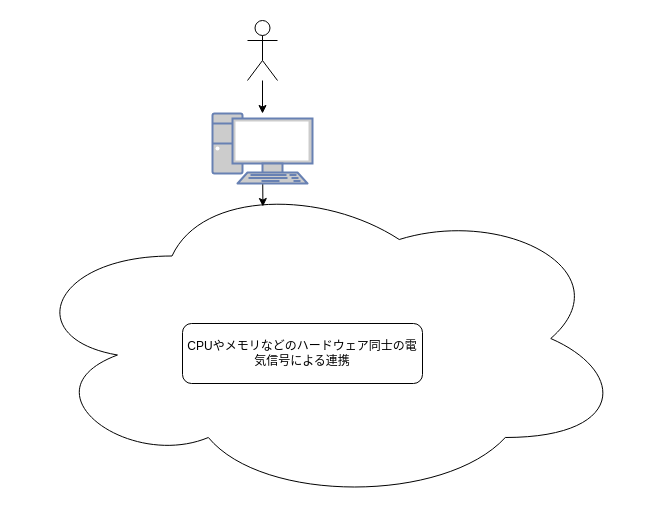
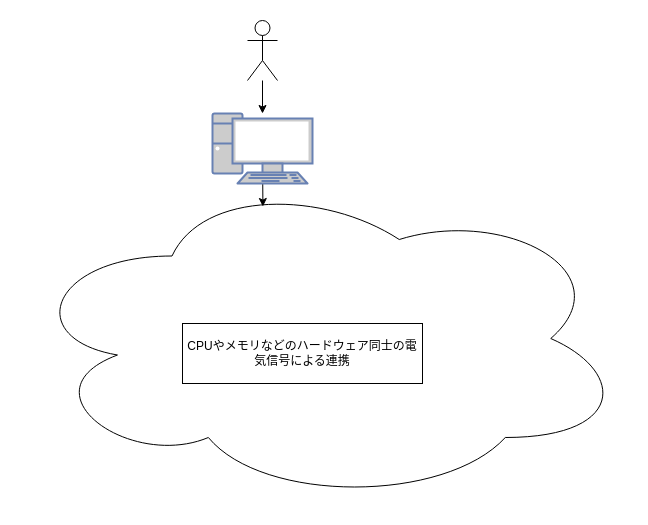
(303, 354) -> (303, 354)
